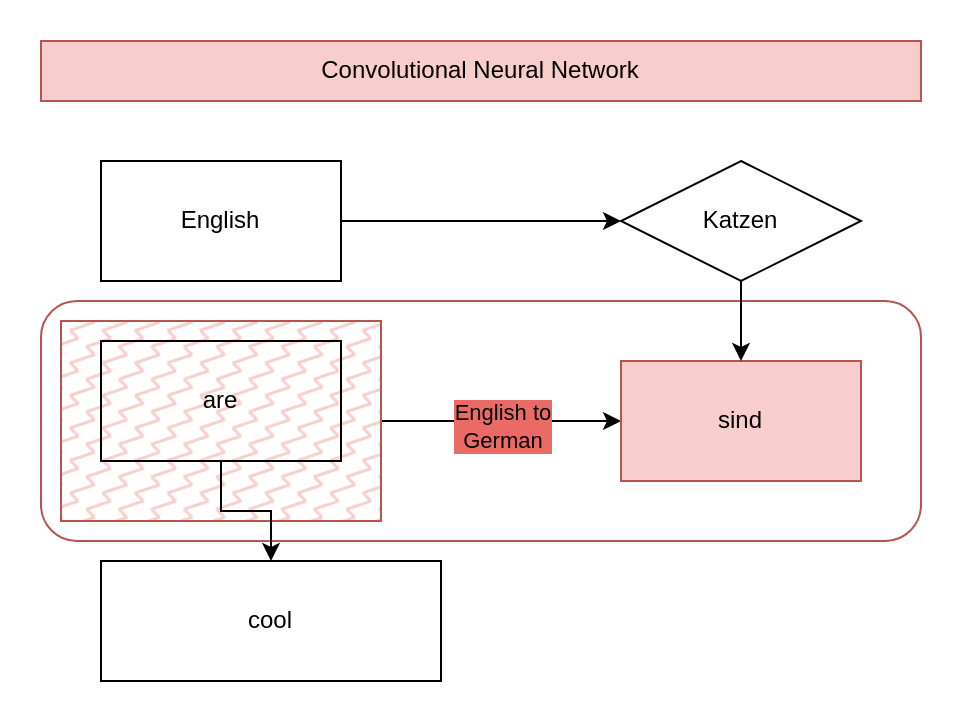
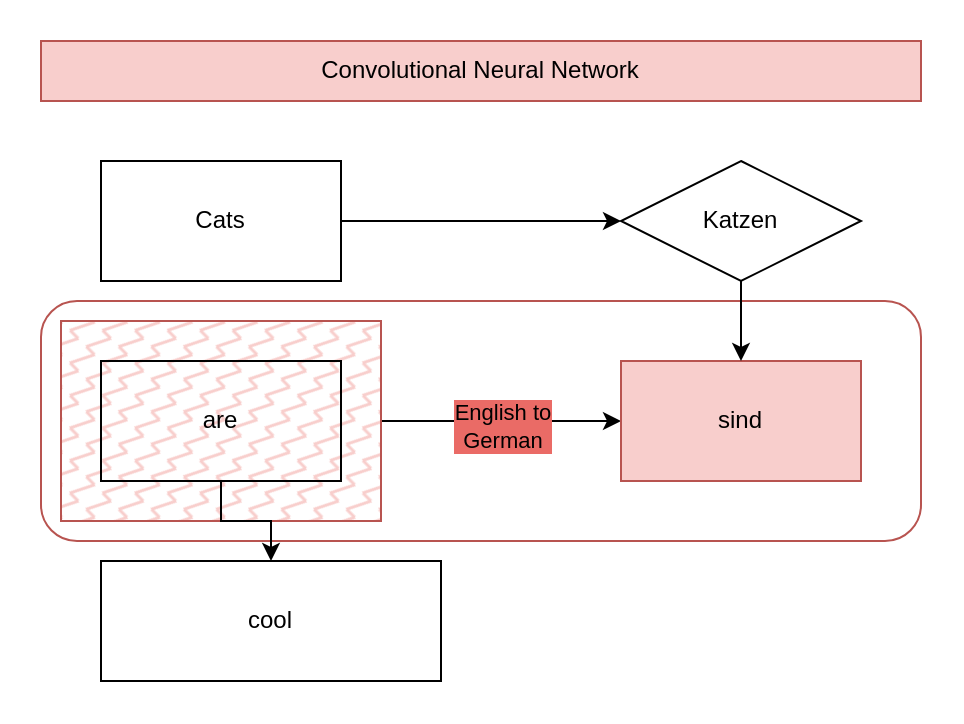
(221, 221) -> (221, 221)
(221, 401) -> (221, 421)
